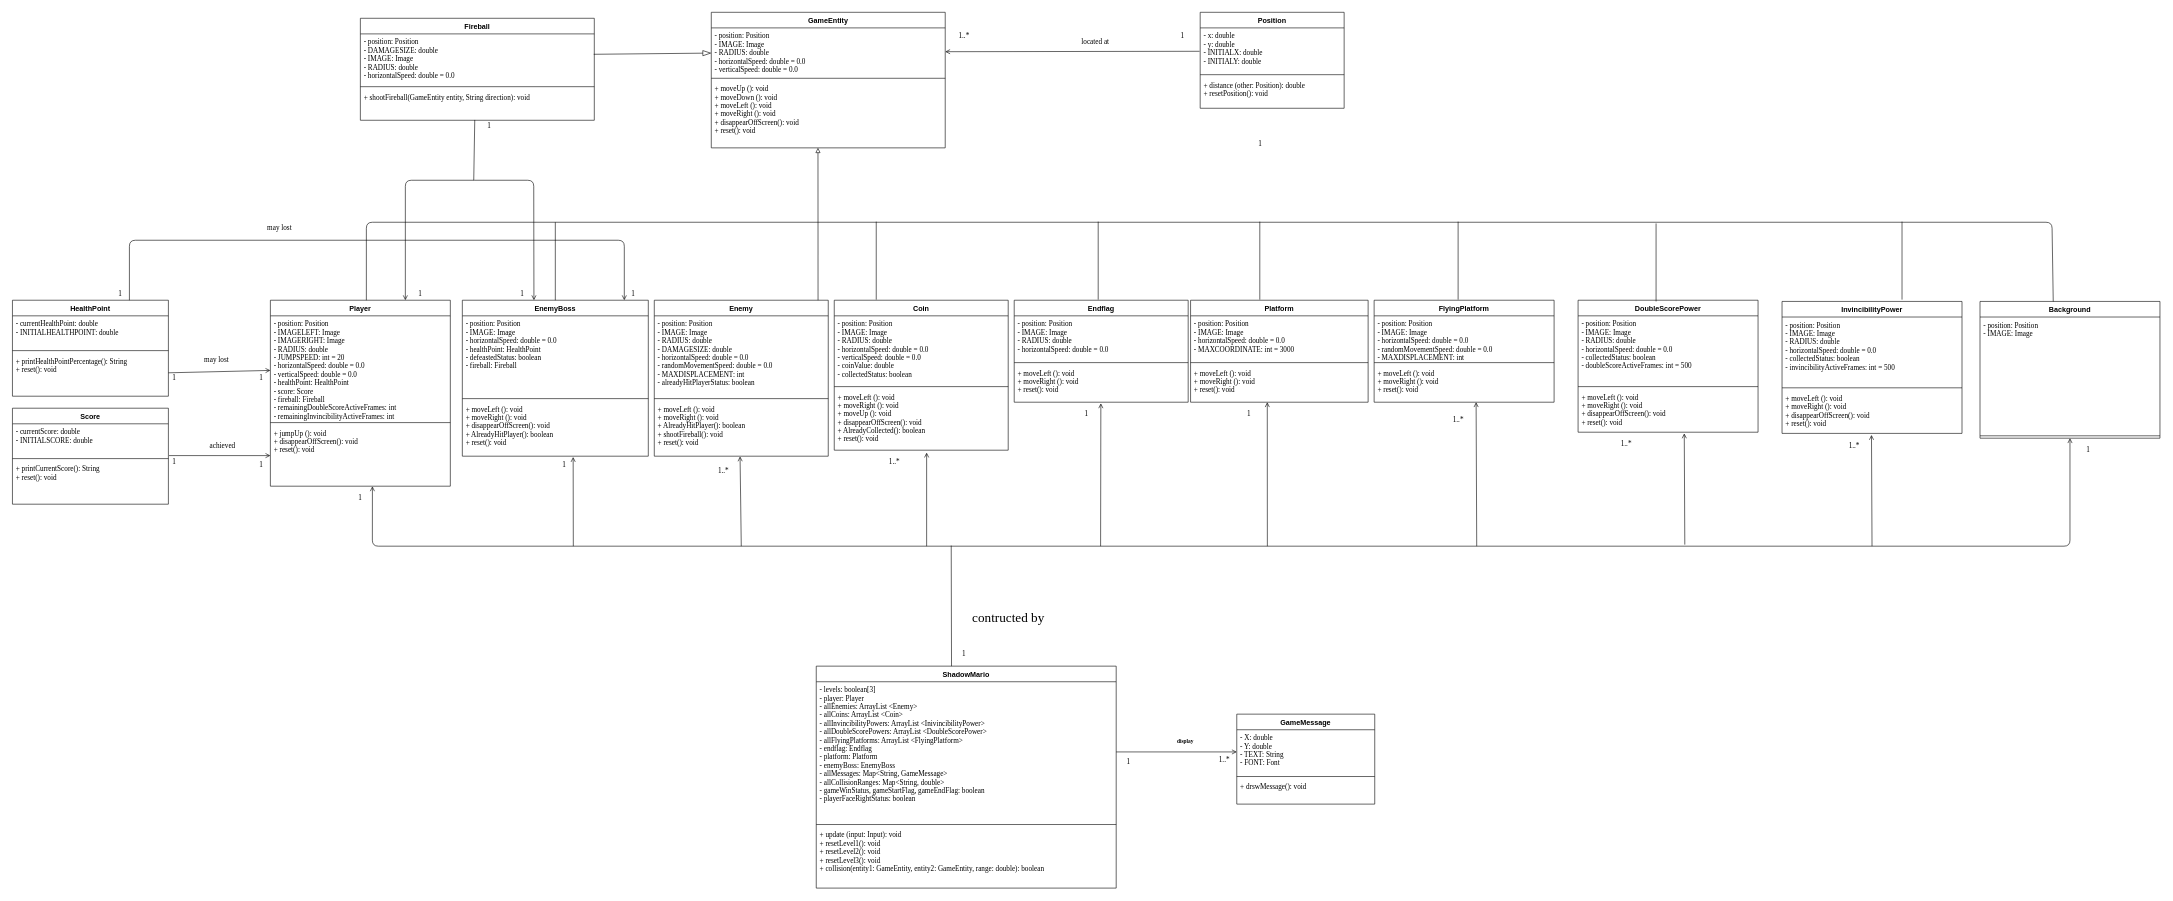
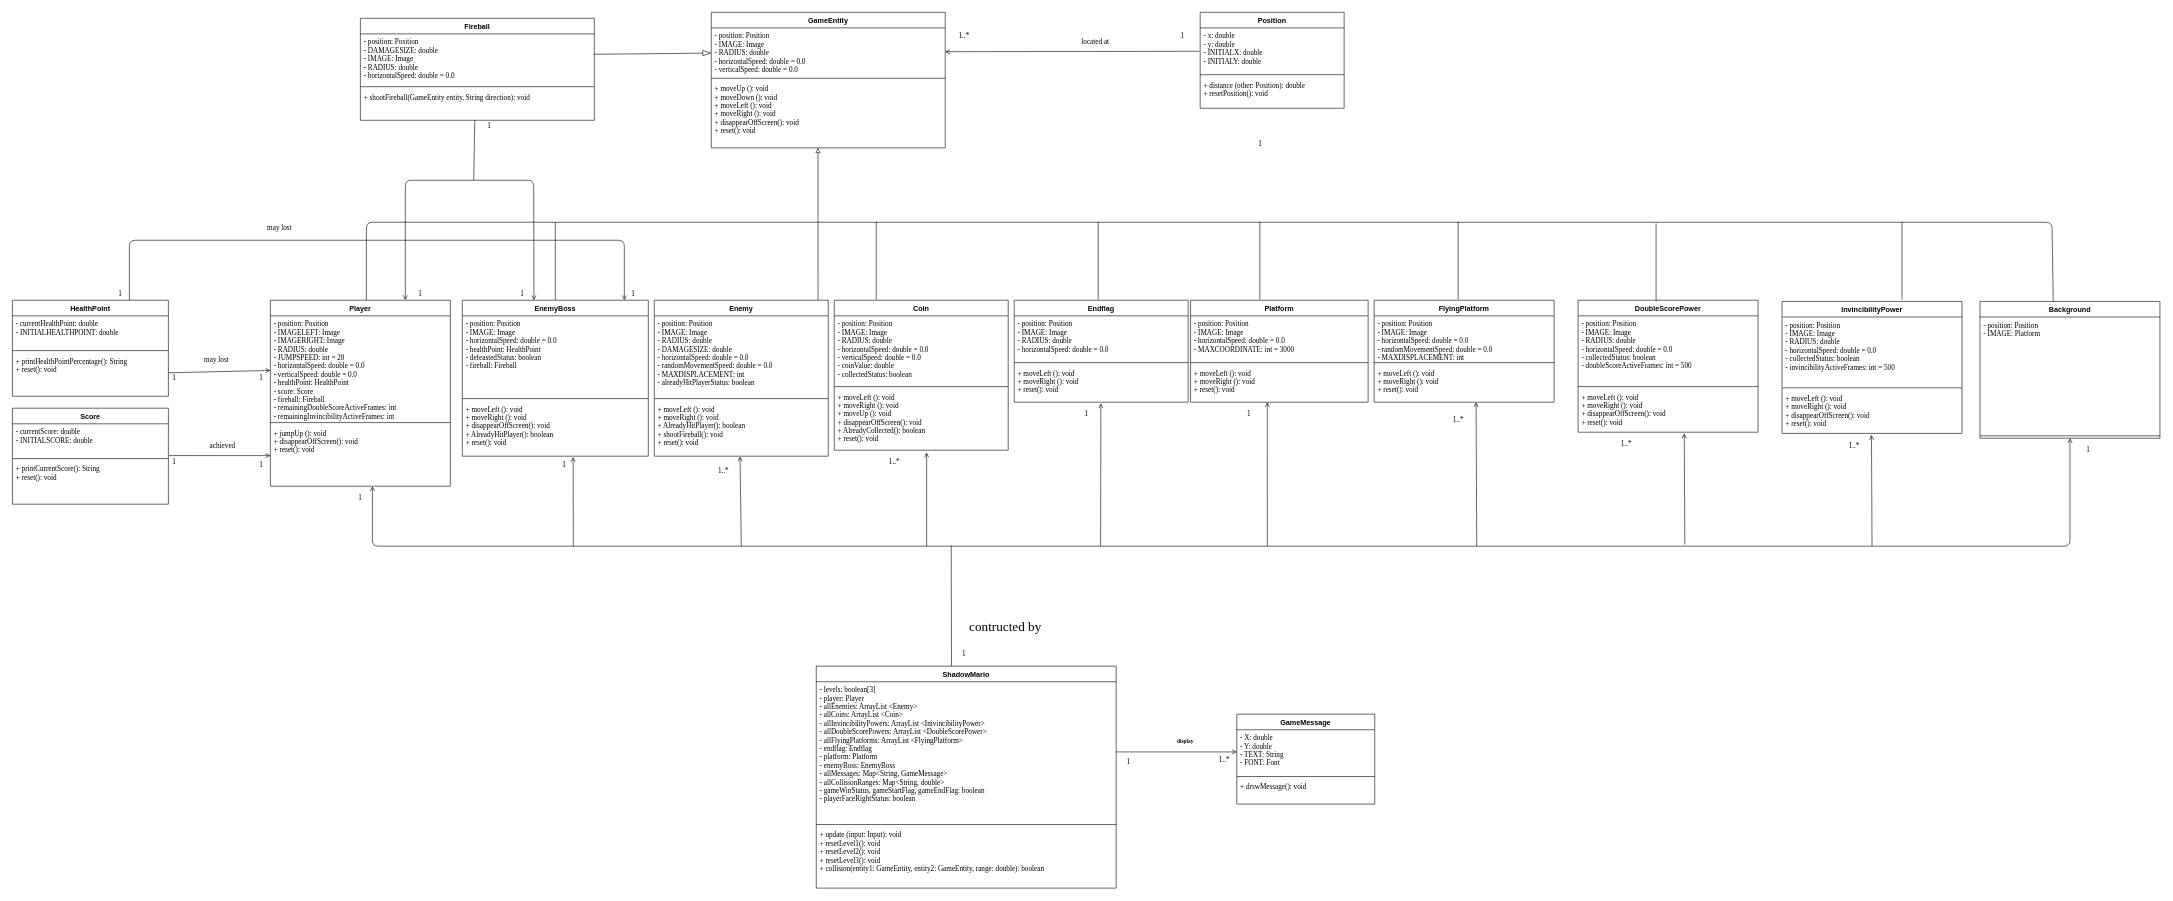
(2017, 325) -> (2017, 325)
(1008, 618) -> (1005, 627)
